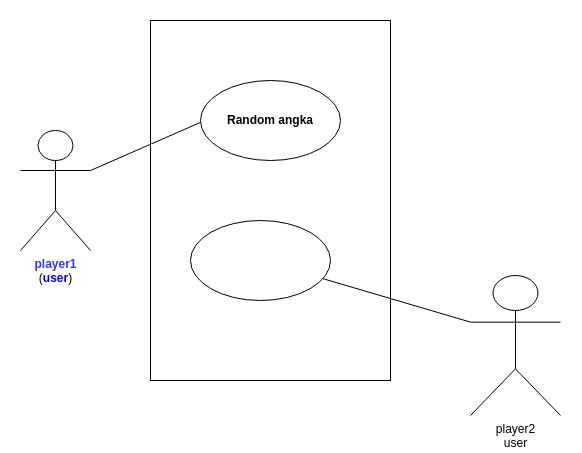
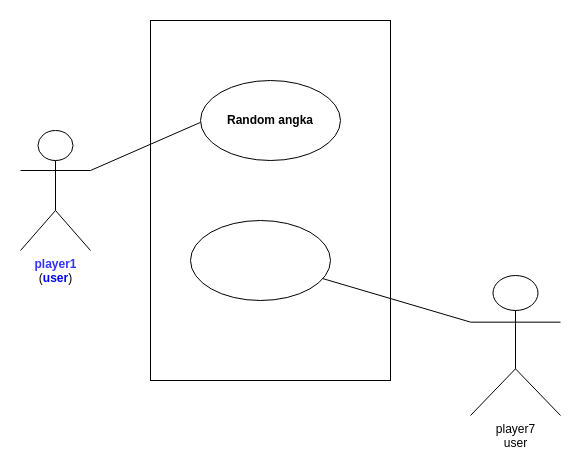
(516, 437) -> (516, 437)
